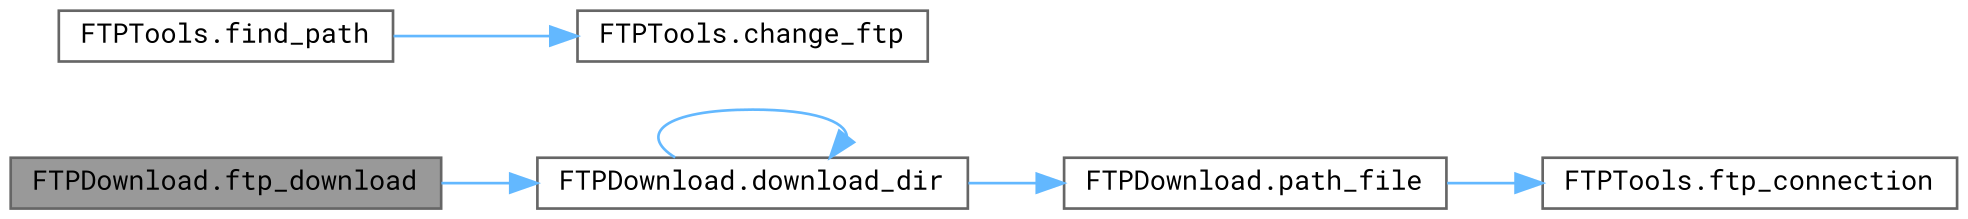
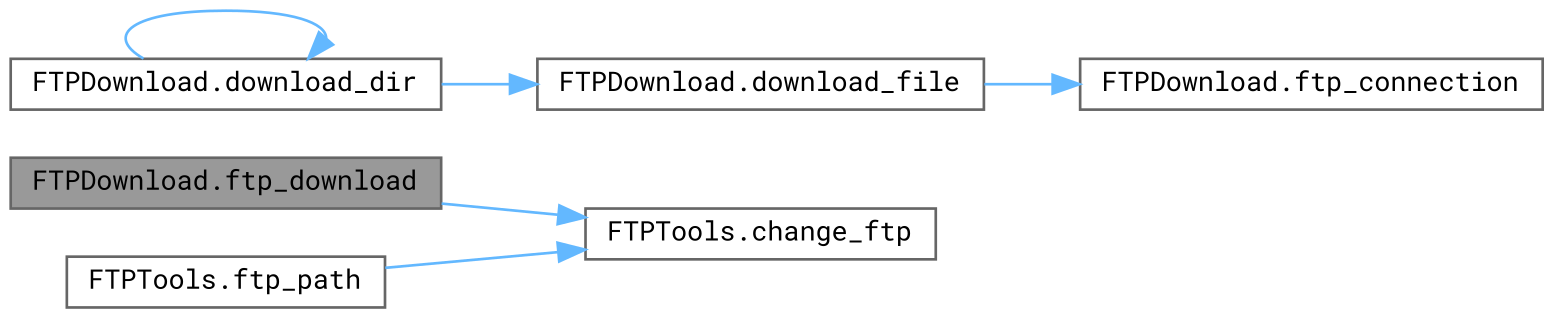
(226, 36) -> (226, 282)
(476, 183) -> (500, 209)
(1255, 183) -> (761, 84)
(1750, 183) -> (1311, 84)
